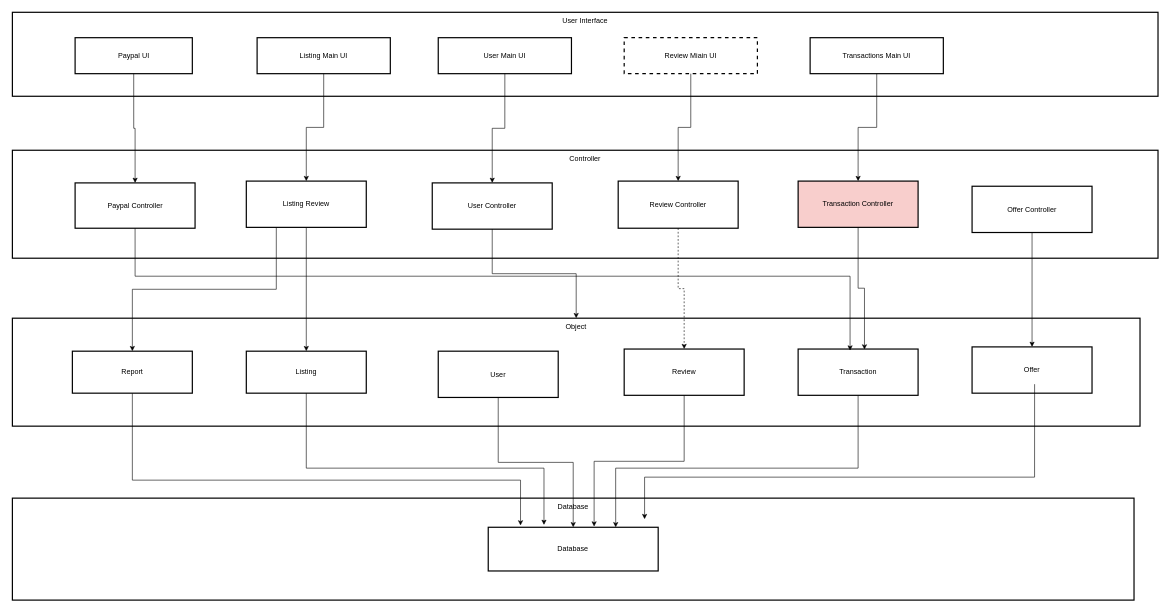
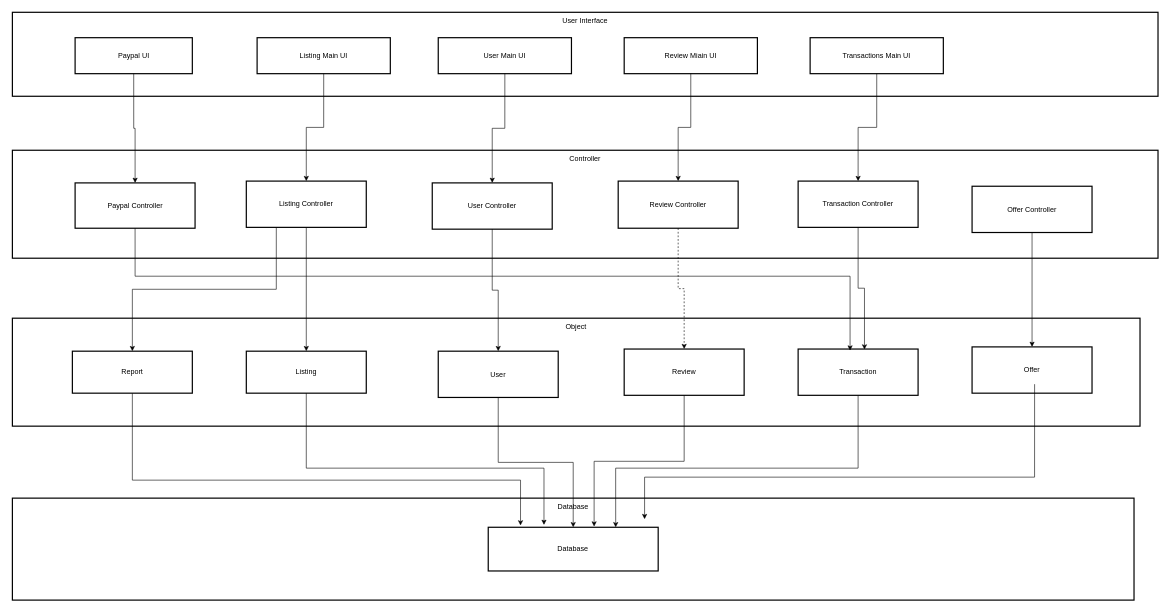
(691, 56) -> (691, 56)
(306, 204) -> (306, 204)
(858, 204) -> (858, 204)
(574, 274) -> (492, 289)
